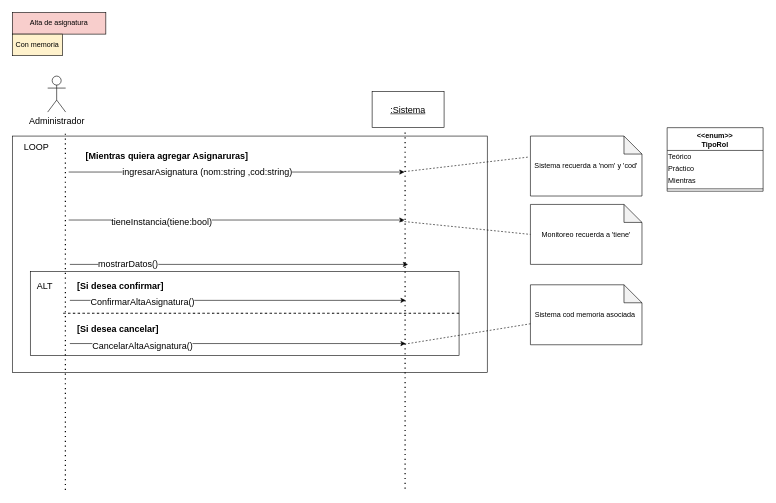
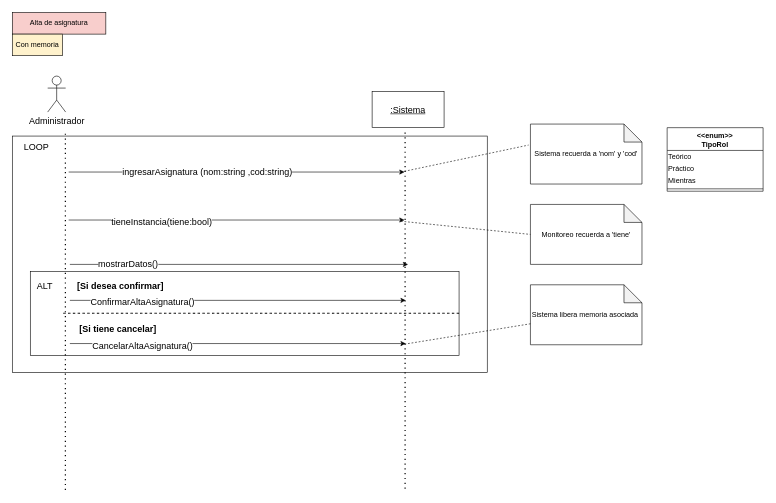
(167, 155) -> none
(587, 166) -> (587, 154)
(587, 315) -> (587, 315)
(118, 329) -> (118, 329)
